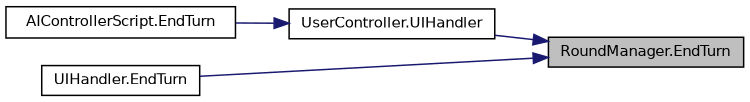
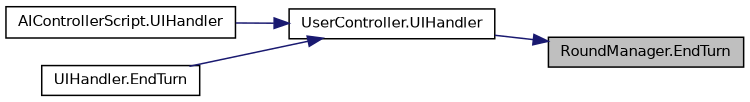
(121, 22) -> (121, 22)
(366, 67) -> (249, 54)
